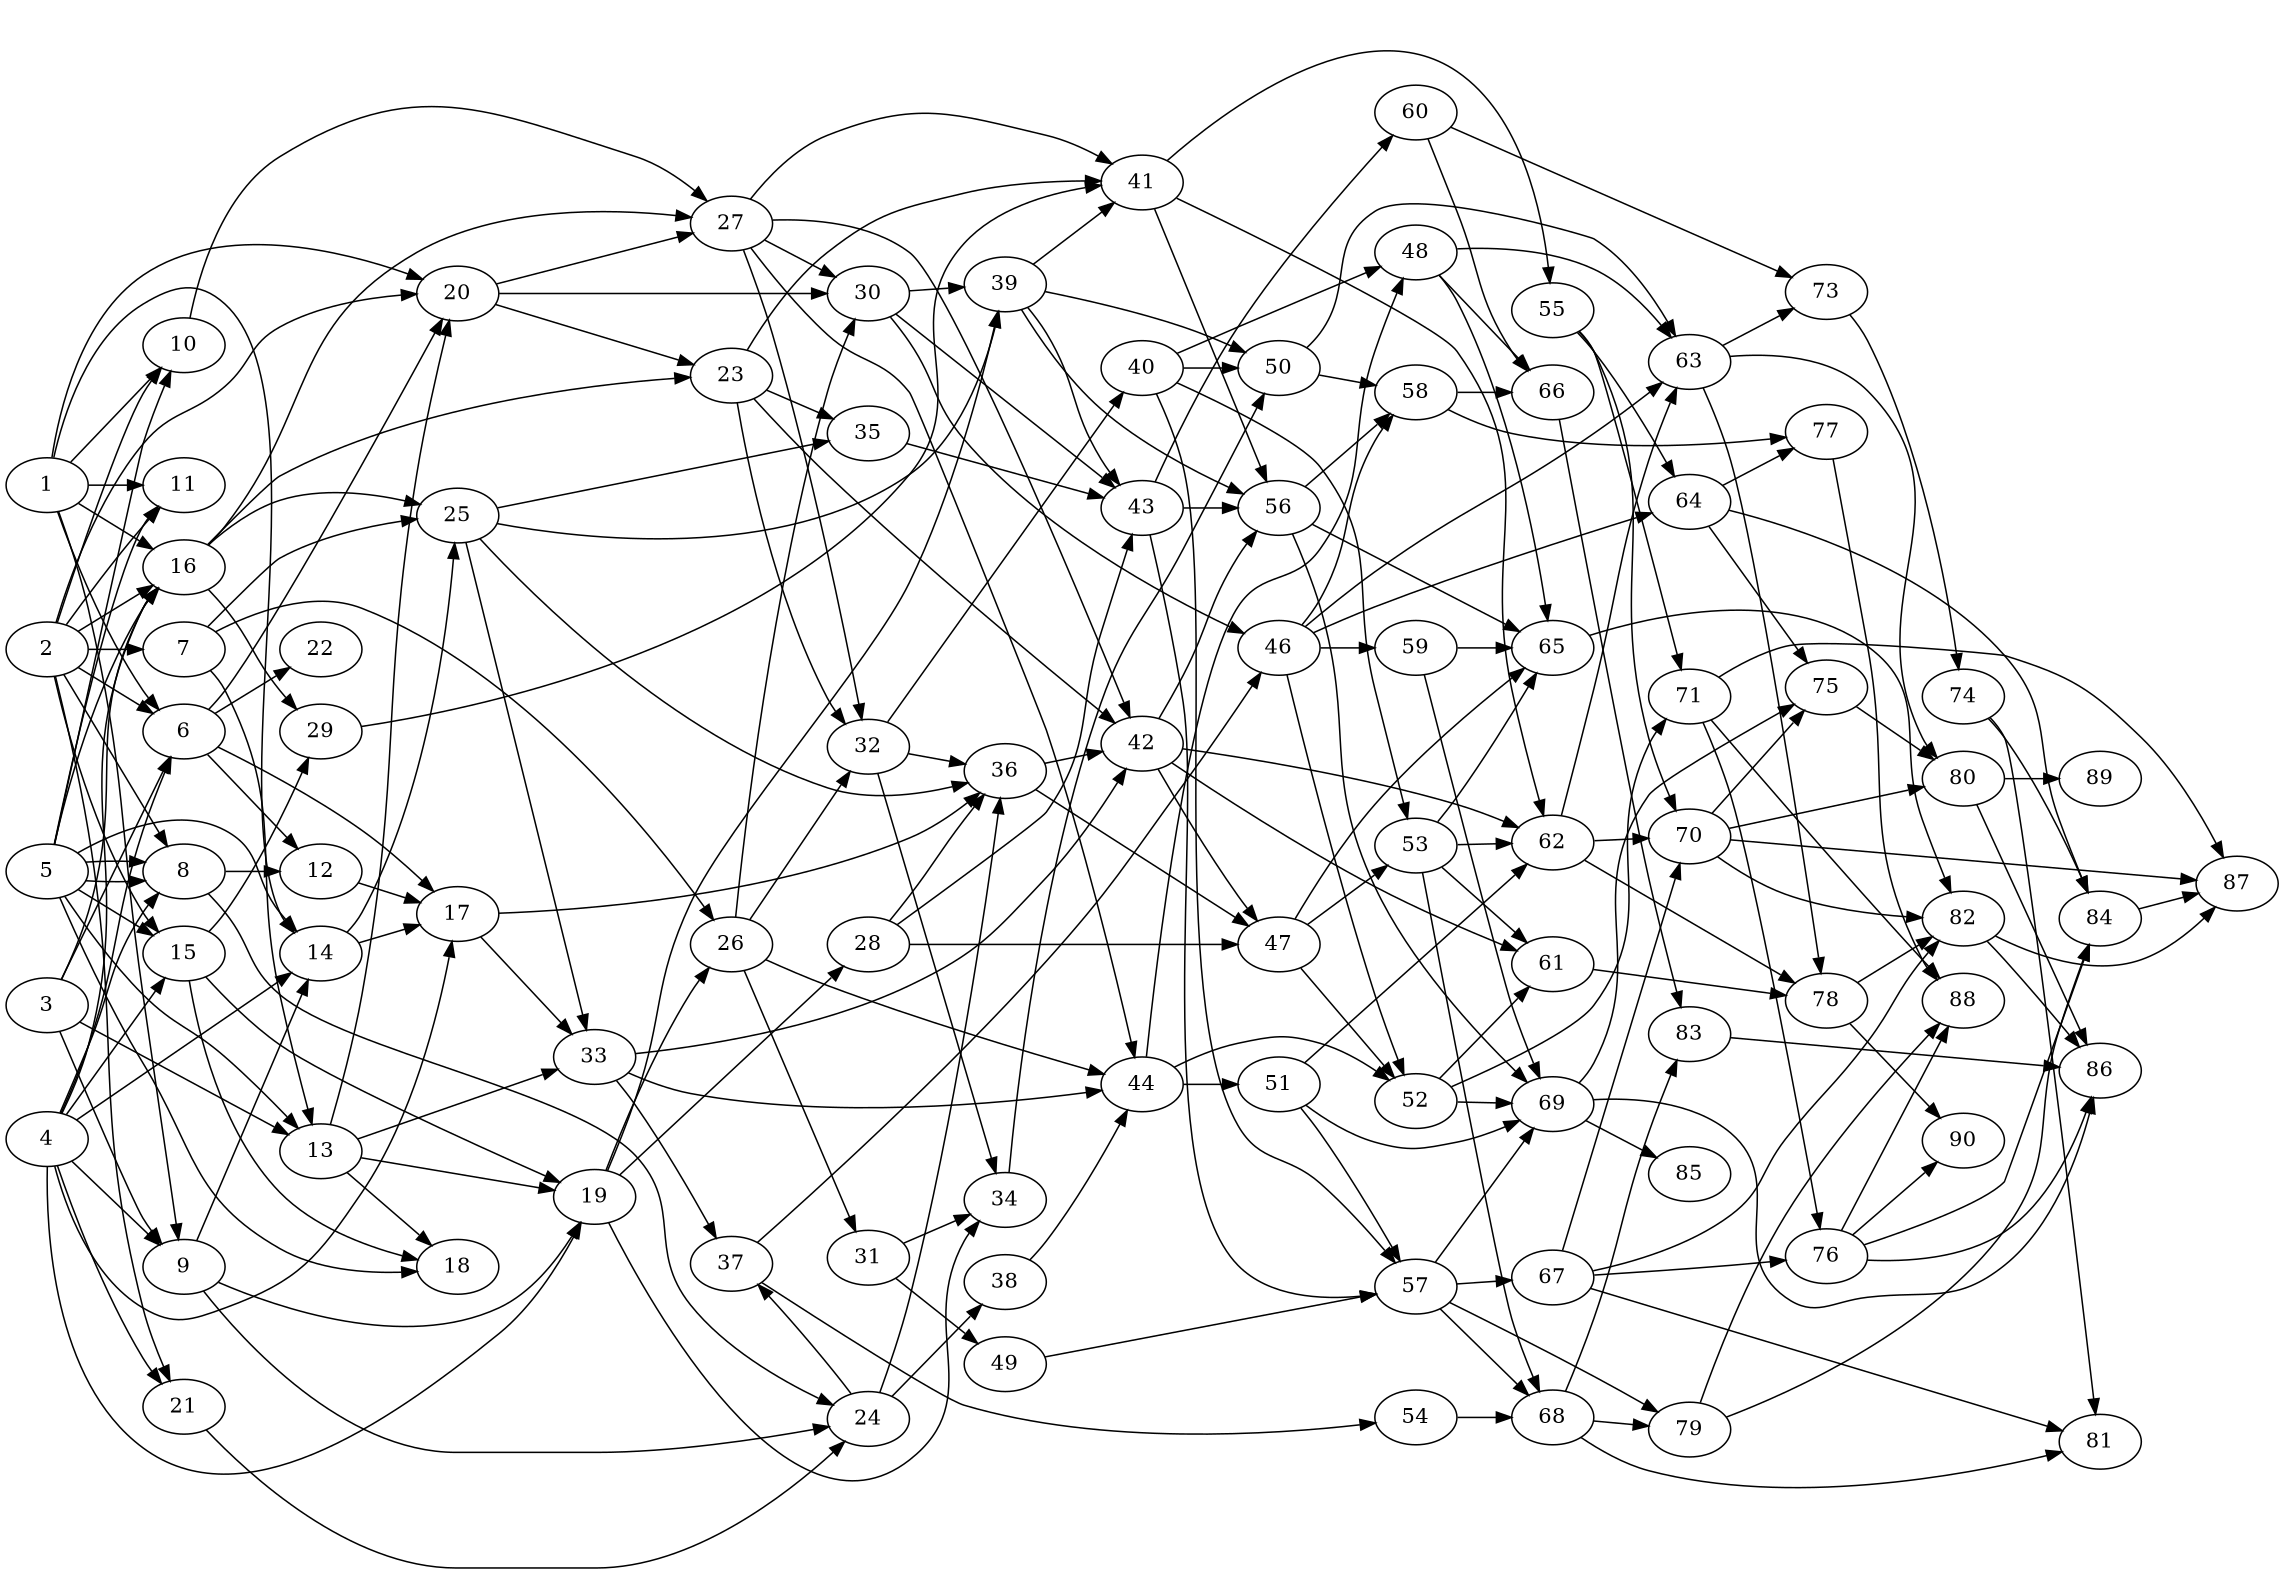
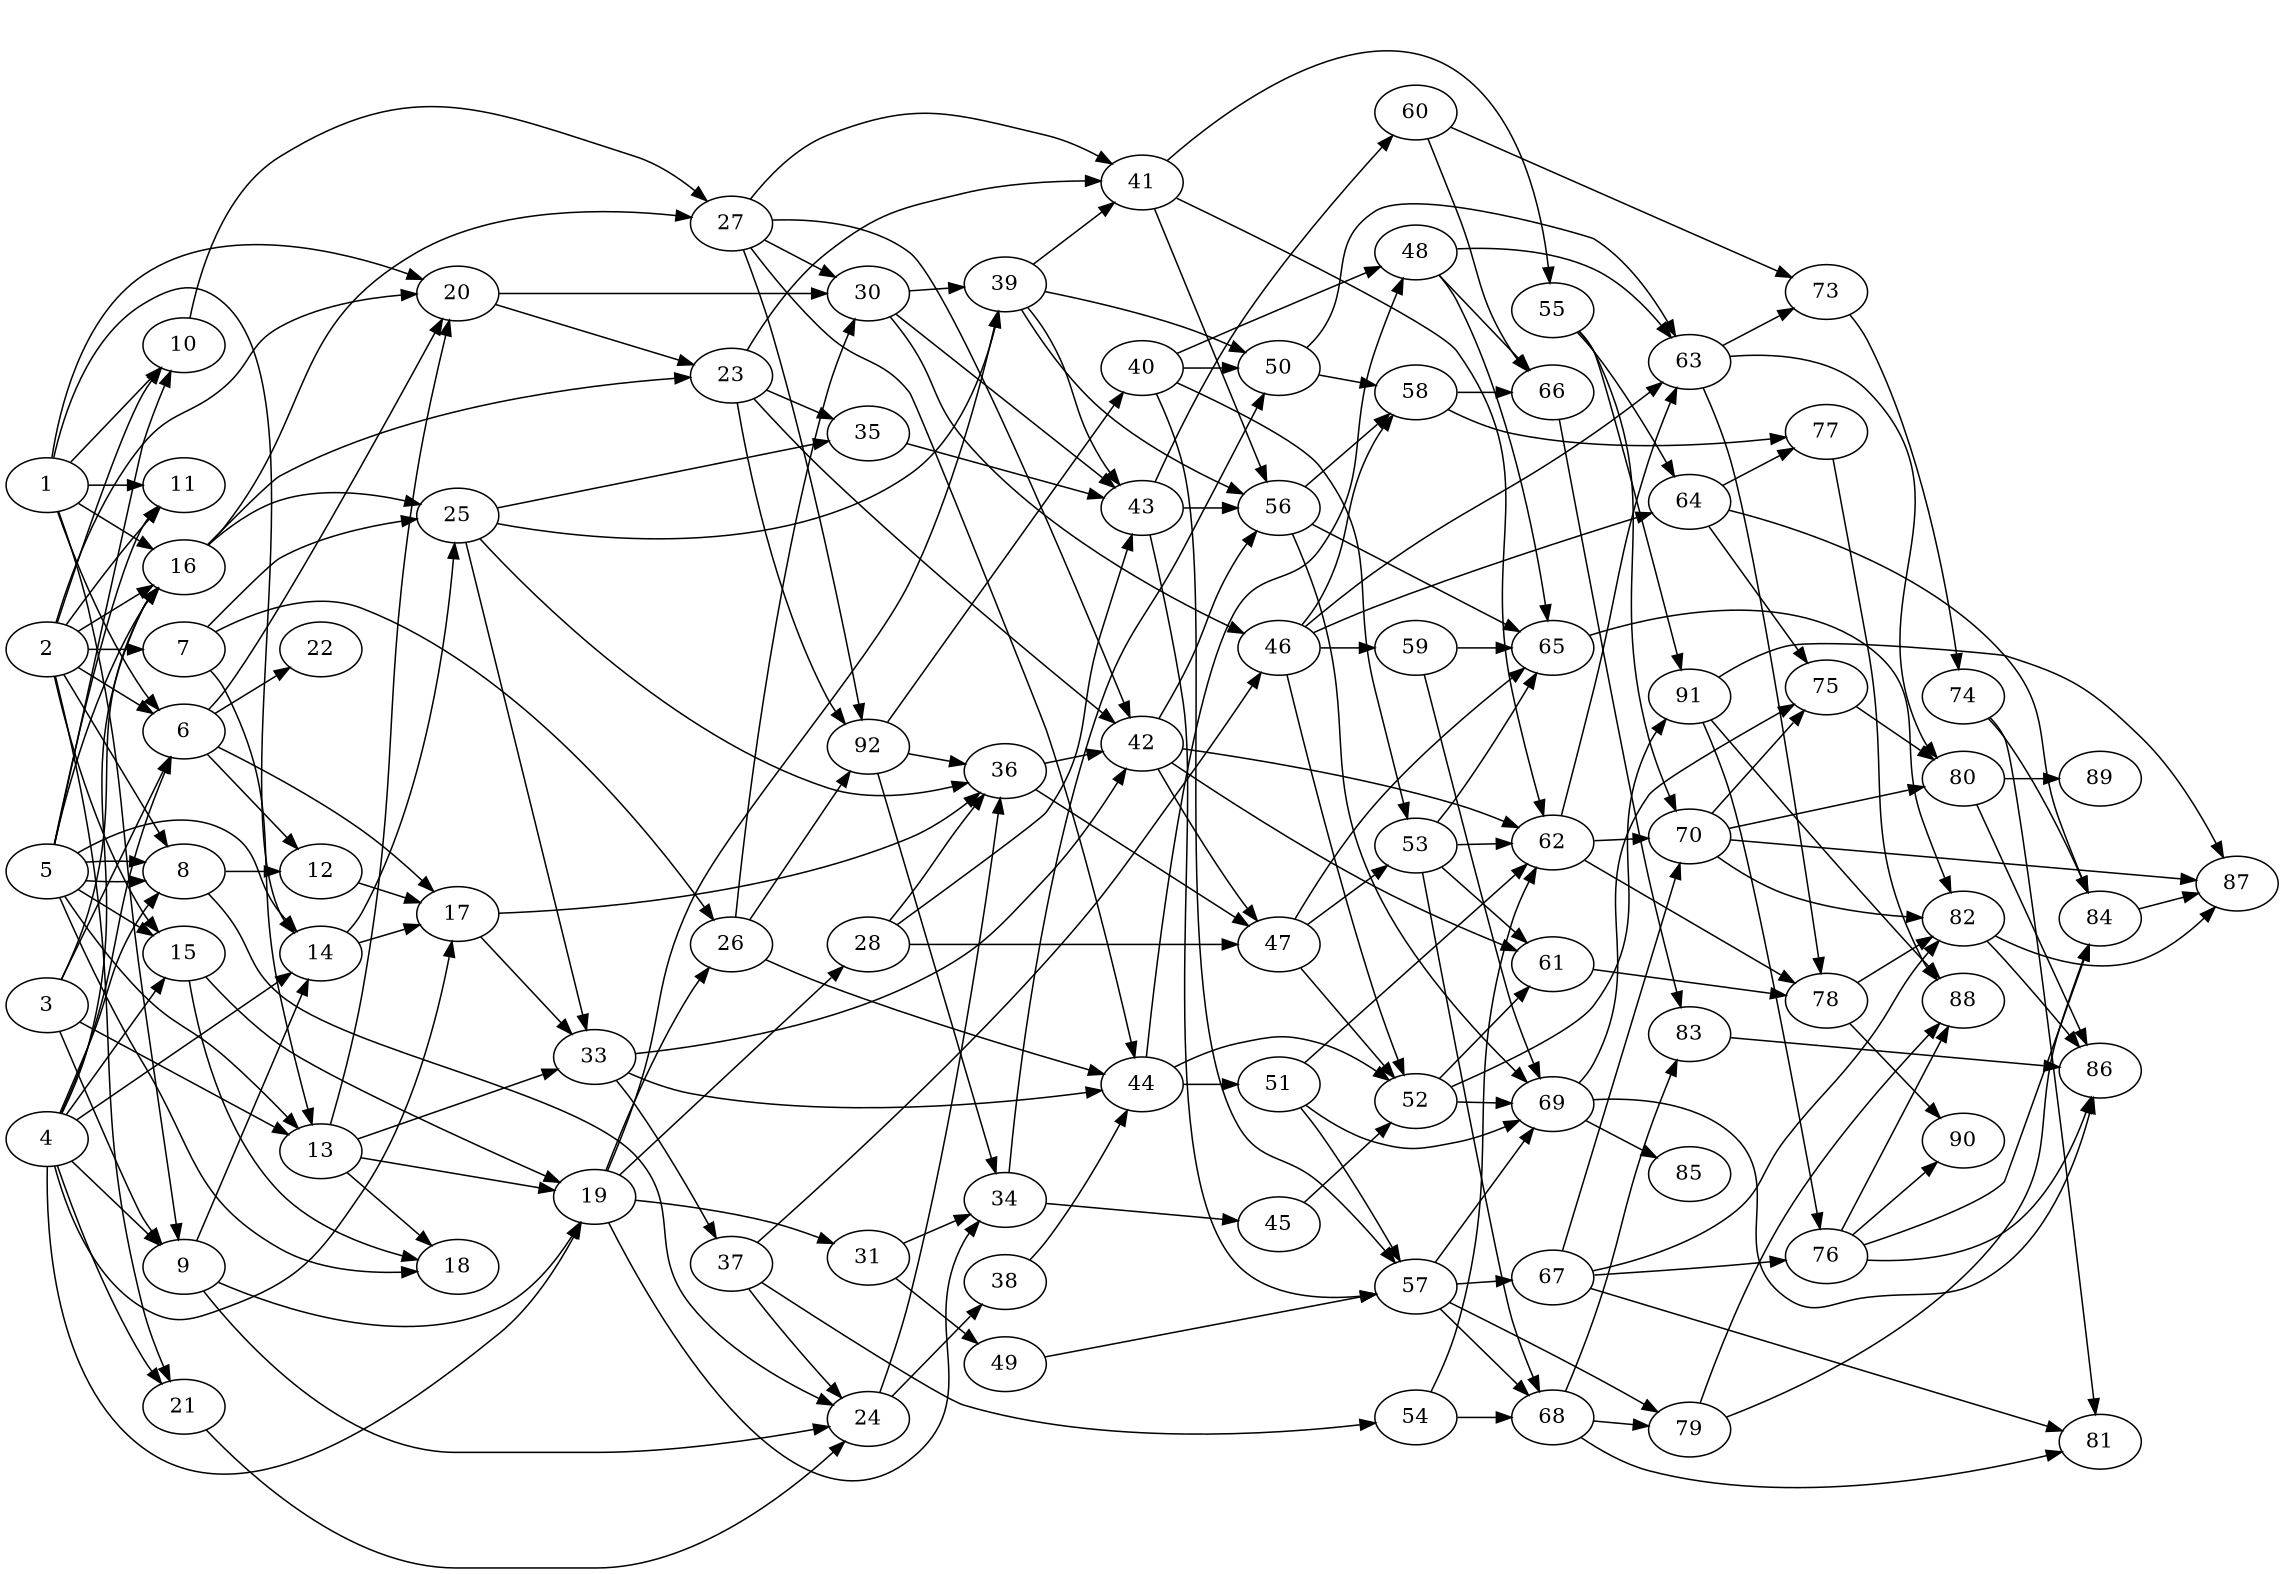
(587, 260) -> none
(1690, 697) -> (1690, 697)
(321, 732) -> none
(868, 747) -> (868, 747)
(797, 1094) -> (729, 1213)
none -> (1483, 1124)
none -> (1279, 1224)
(811, 1344) -> (789, 1339)
